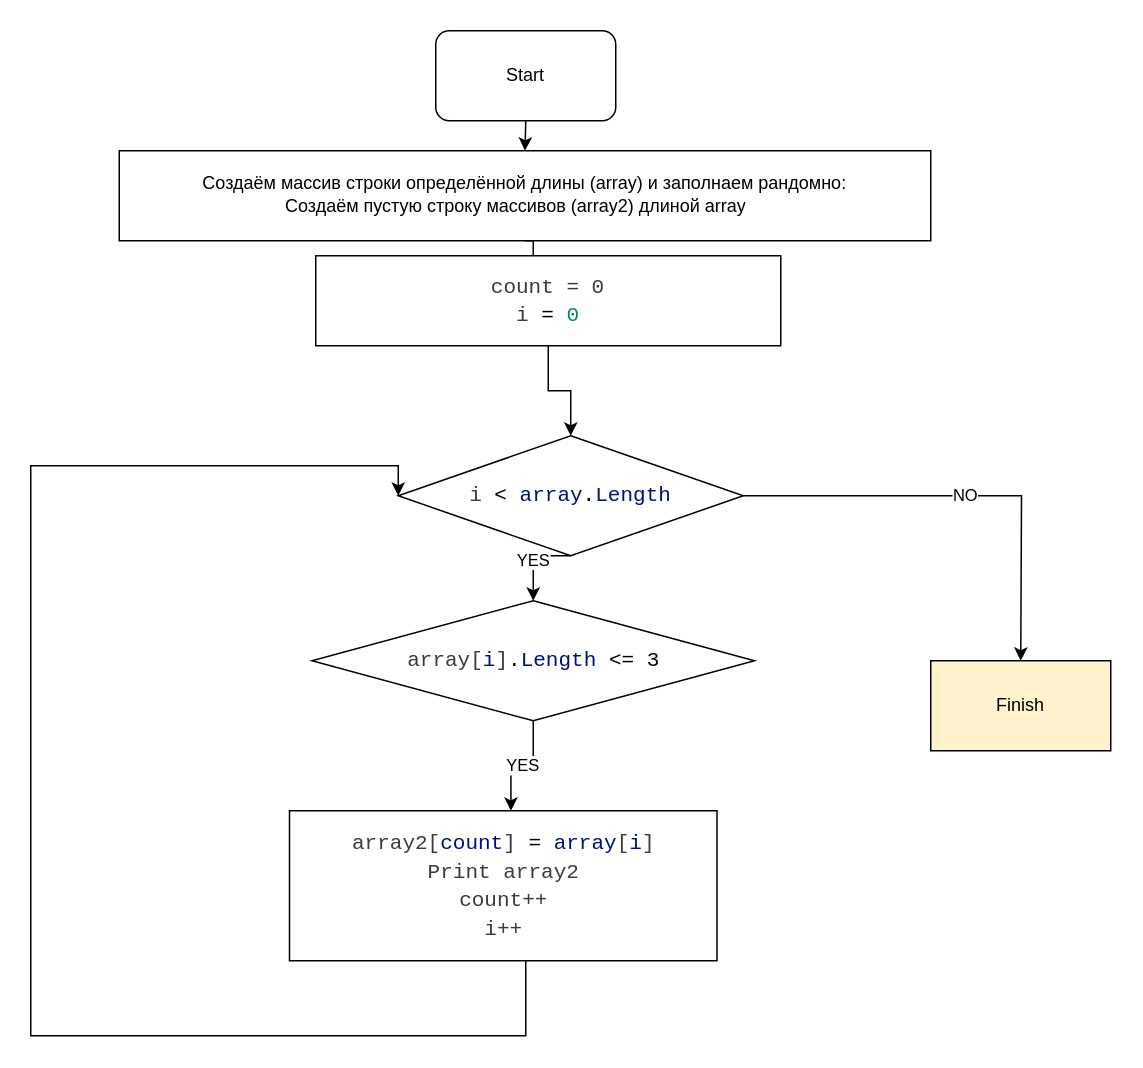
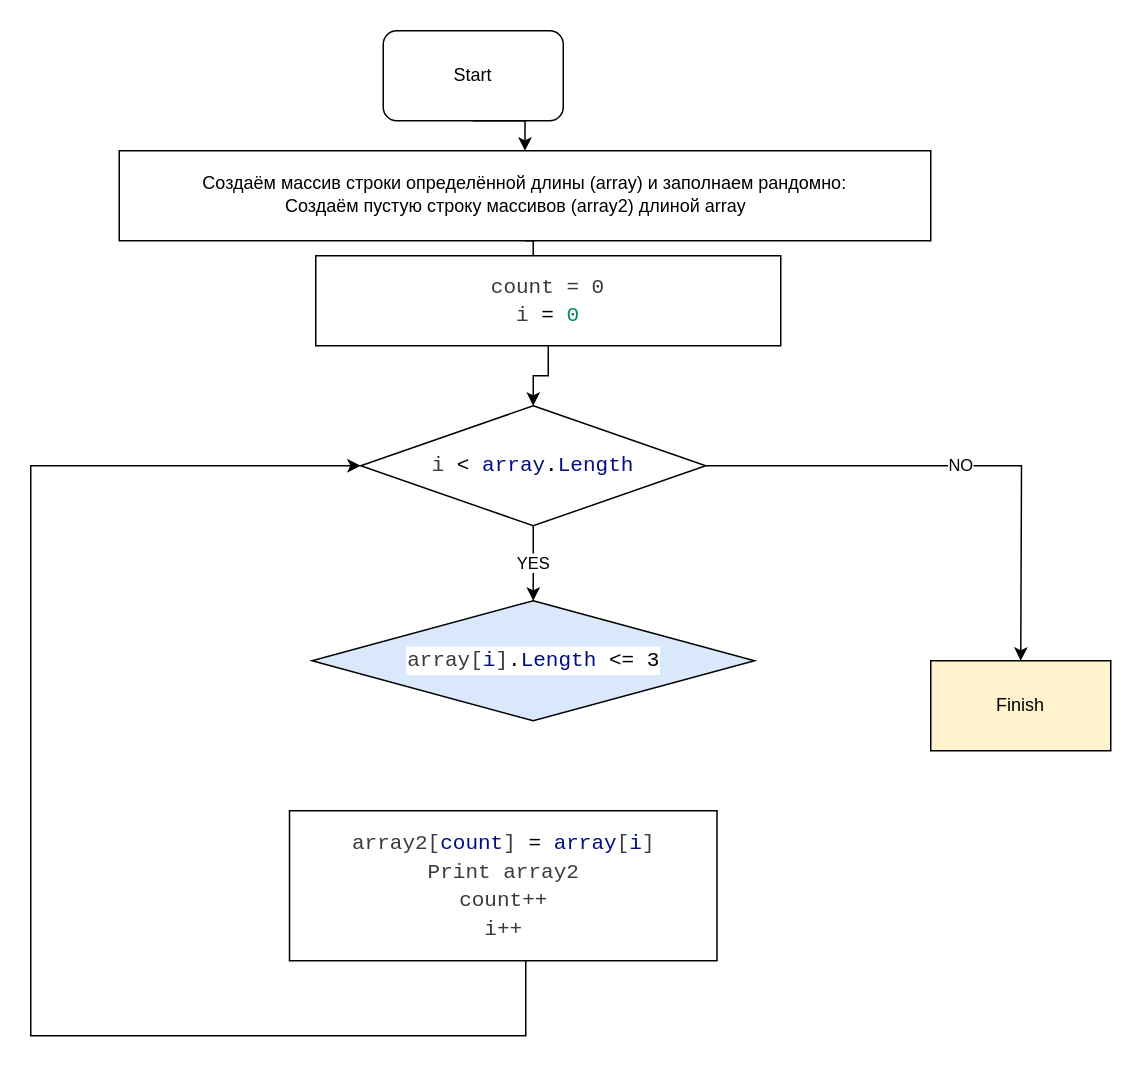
(526, 76) -> (473, 76)
(571, 496) -> (533, 466)
(533, 661) -> (533, 661)
(527, 766) -> none
